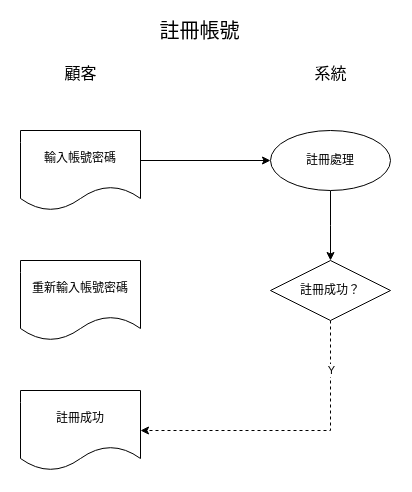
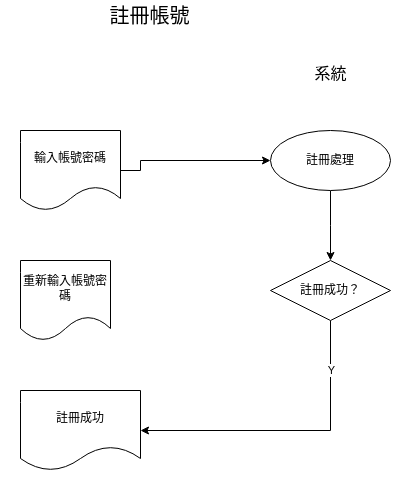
(200, 31) -> (150, 16)
(81, 74) -> none
(81, 171) -> (71, 171)
(81, 301) -> (66, 301)
(266, 431) -> (266, 431)
